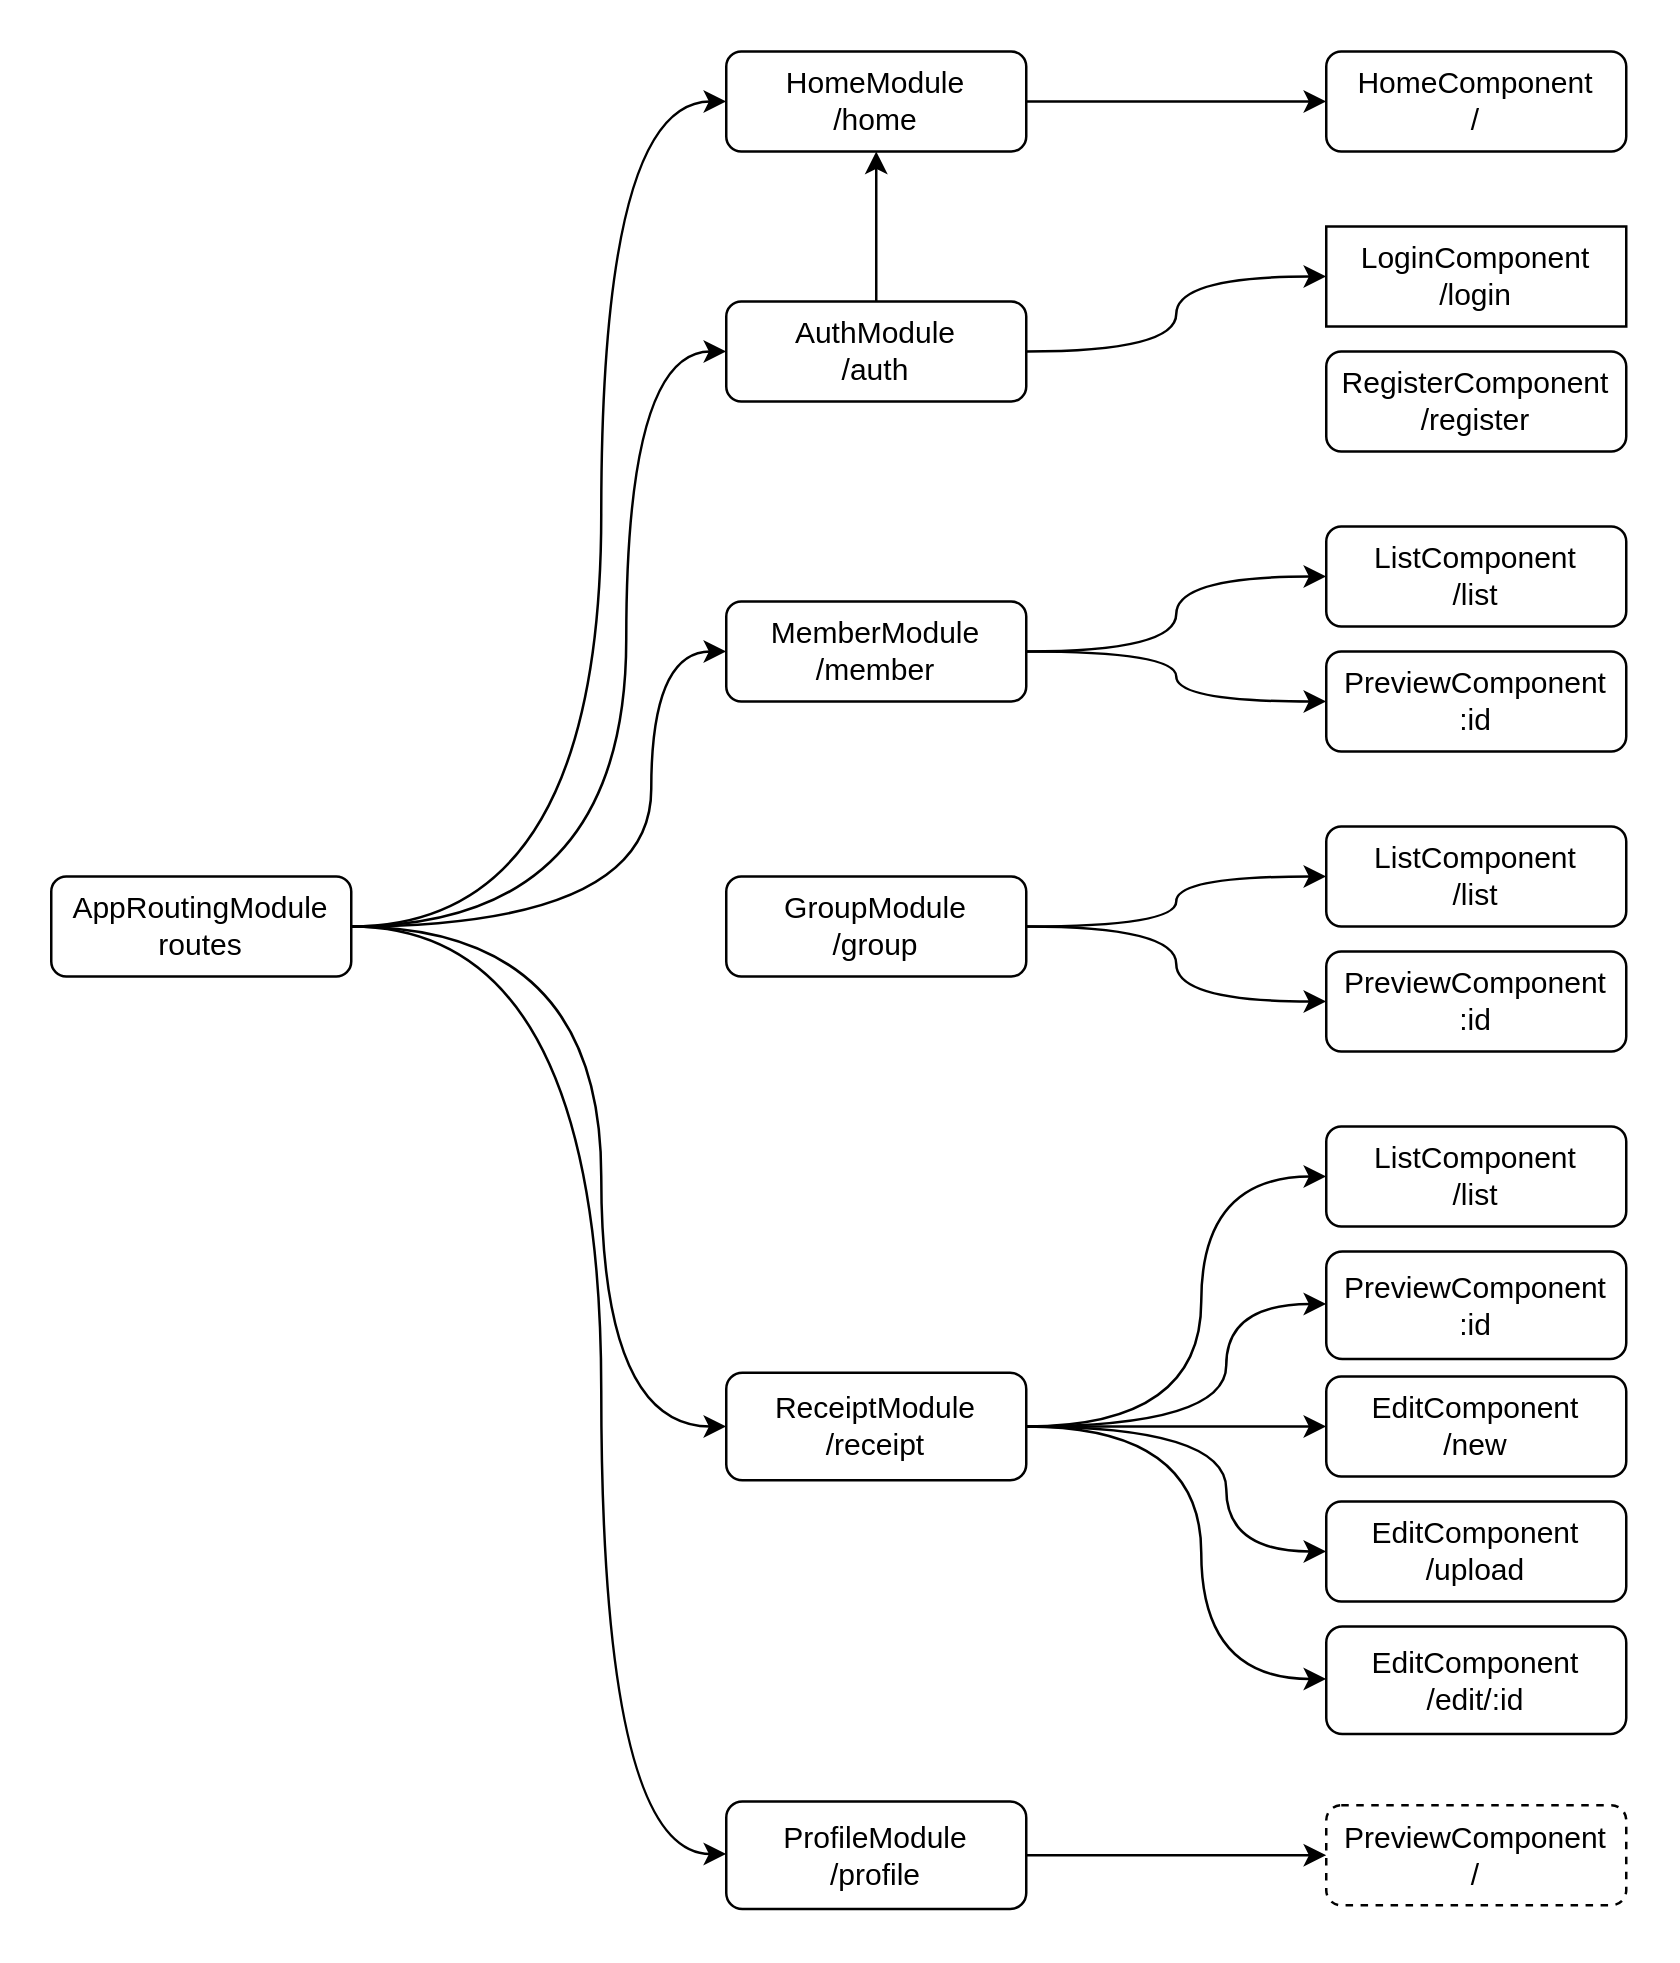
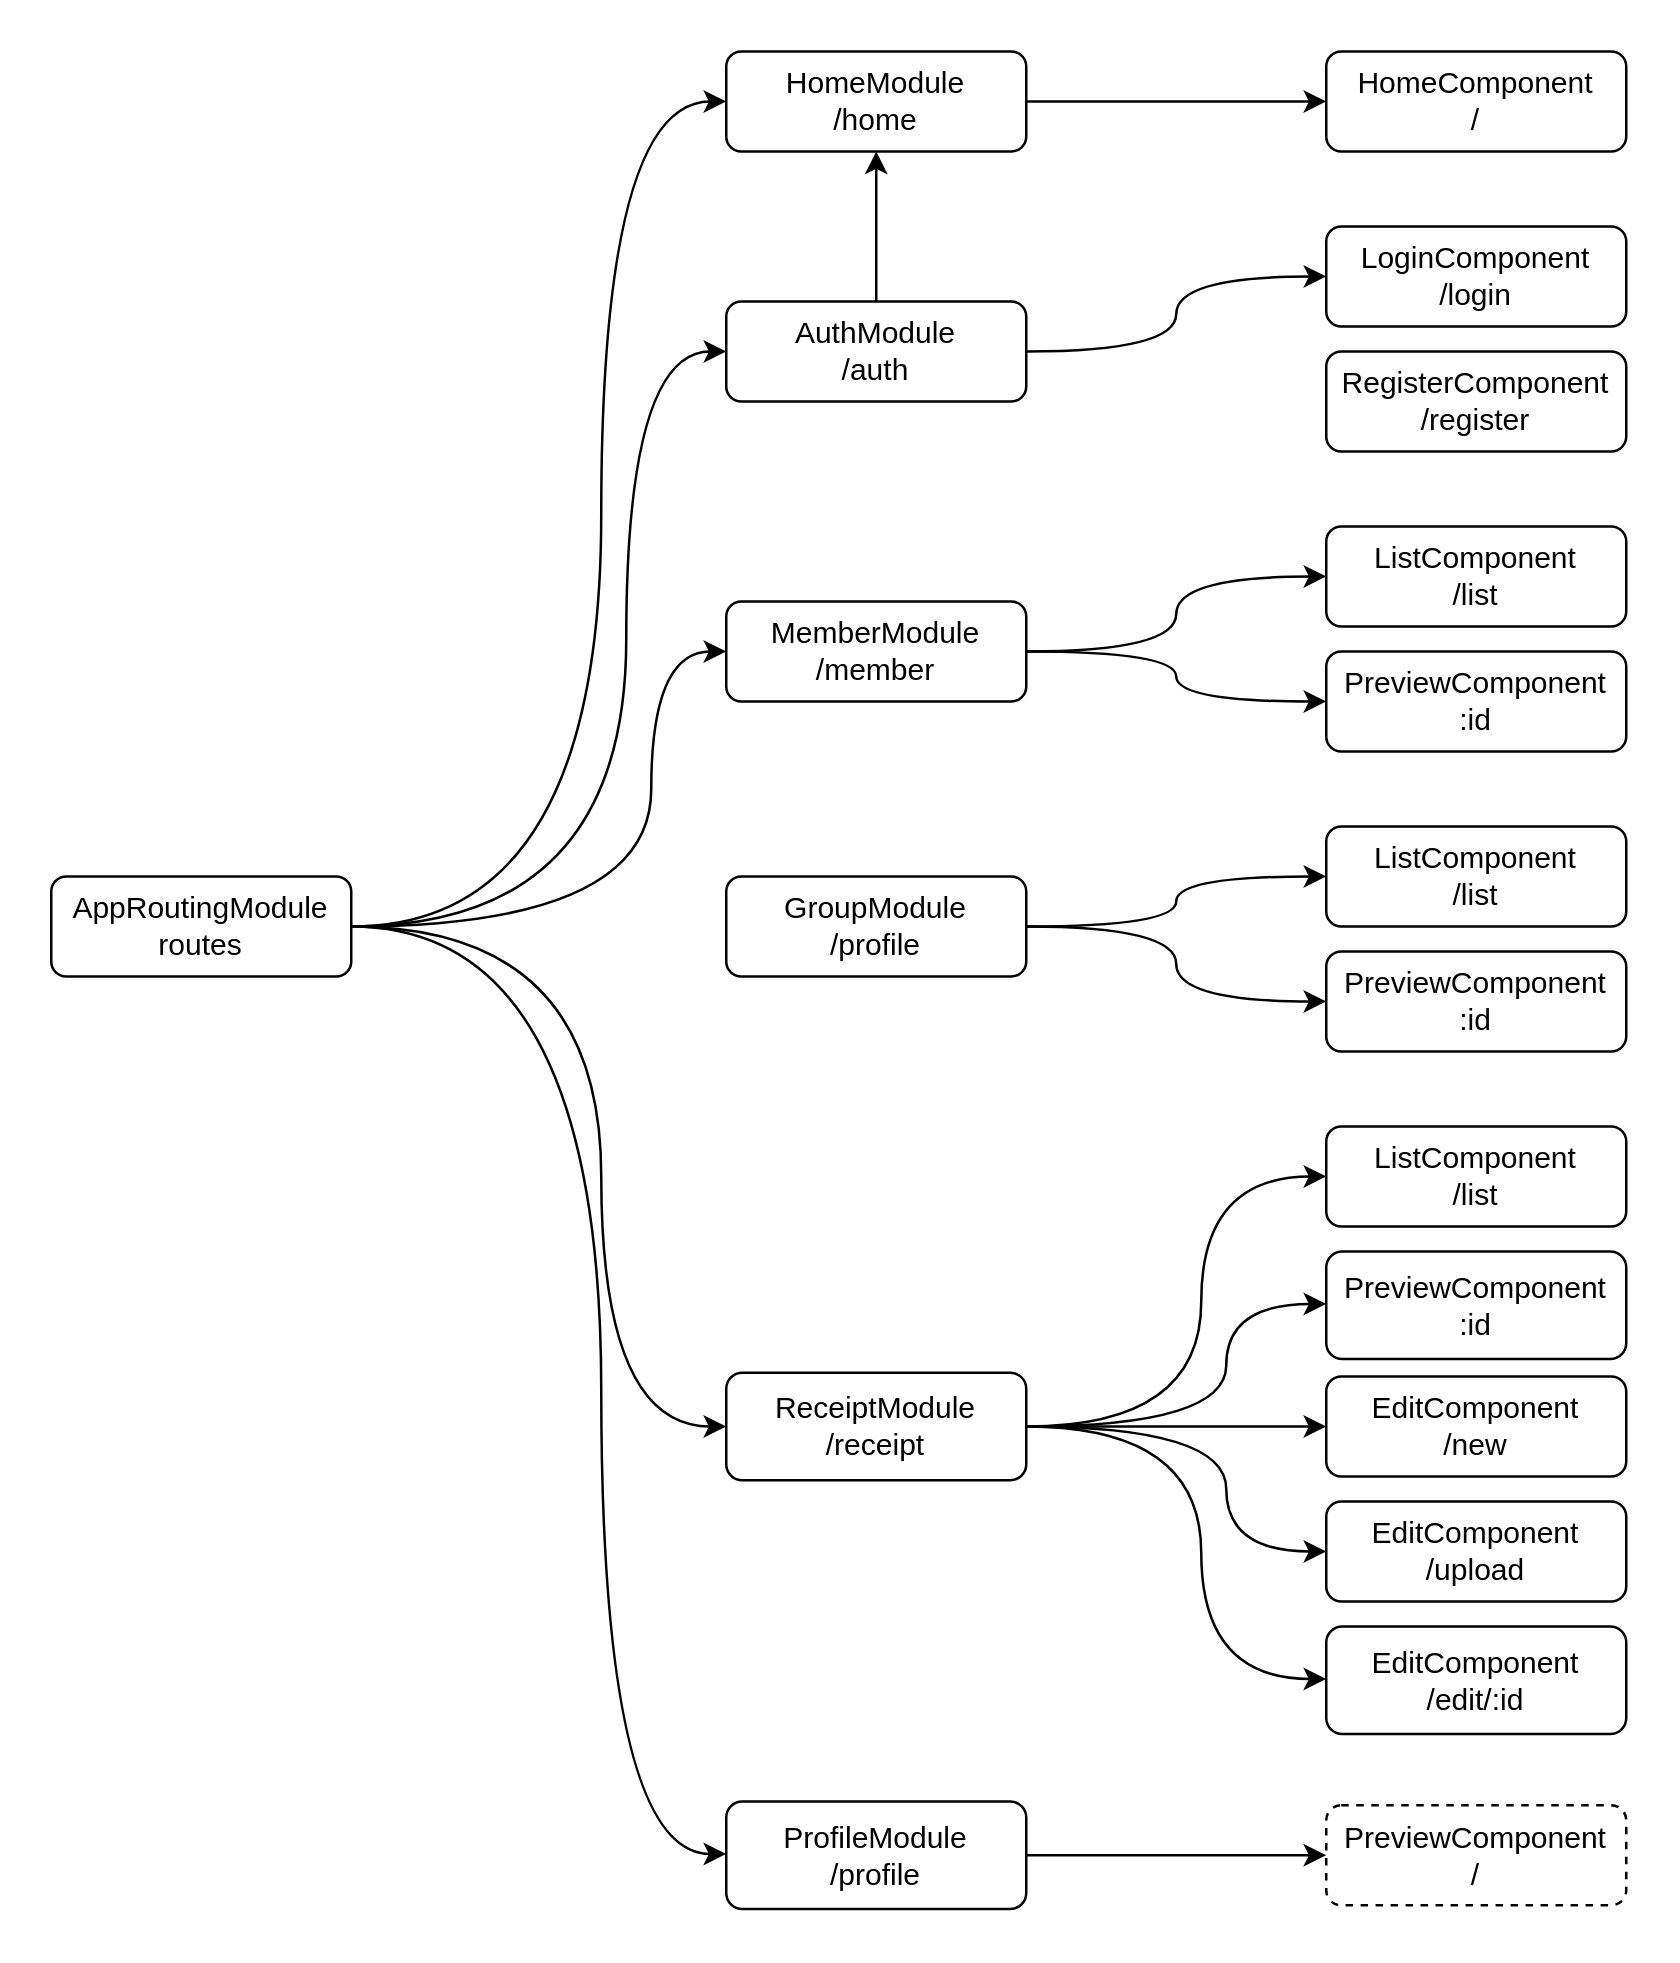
(1476, 276) -> (1476, 276)
(876, 926) -> (876, 926)
